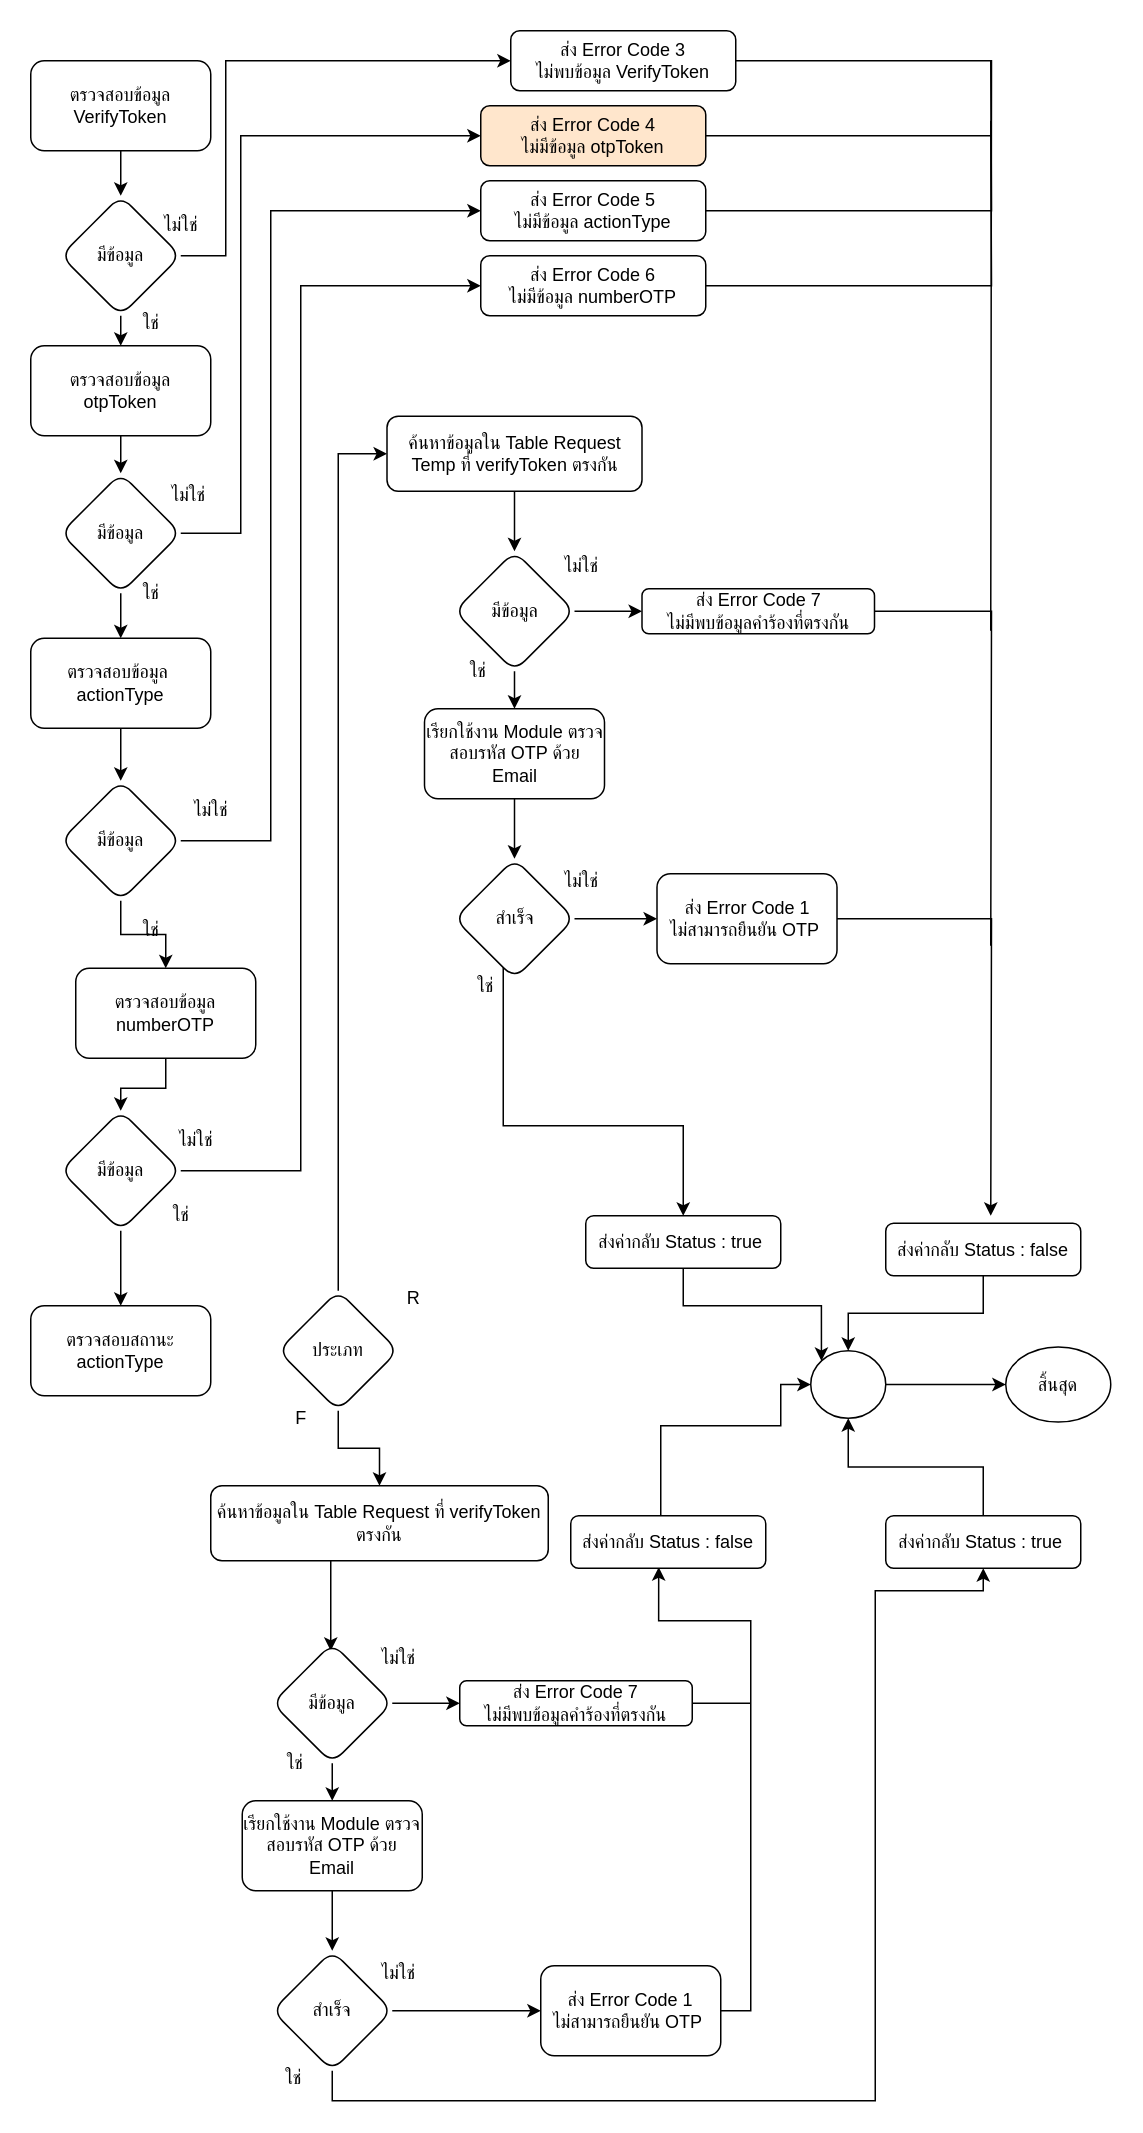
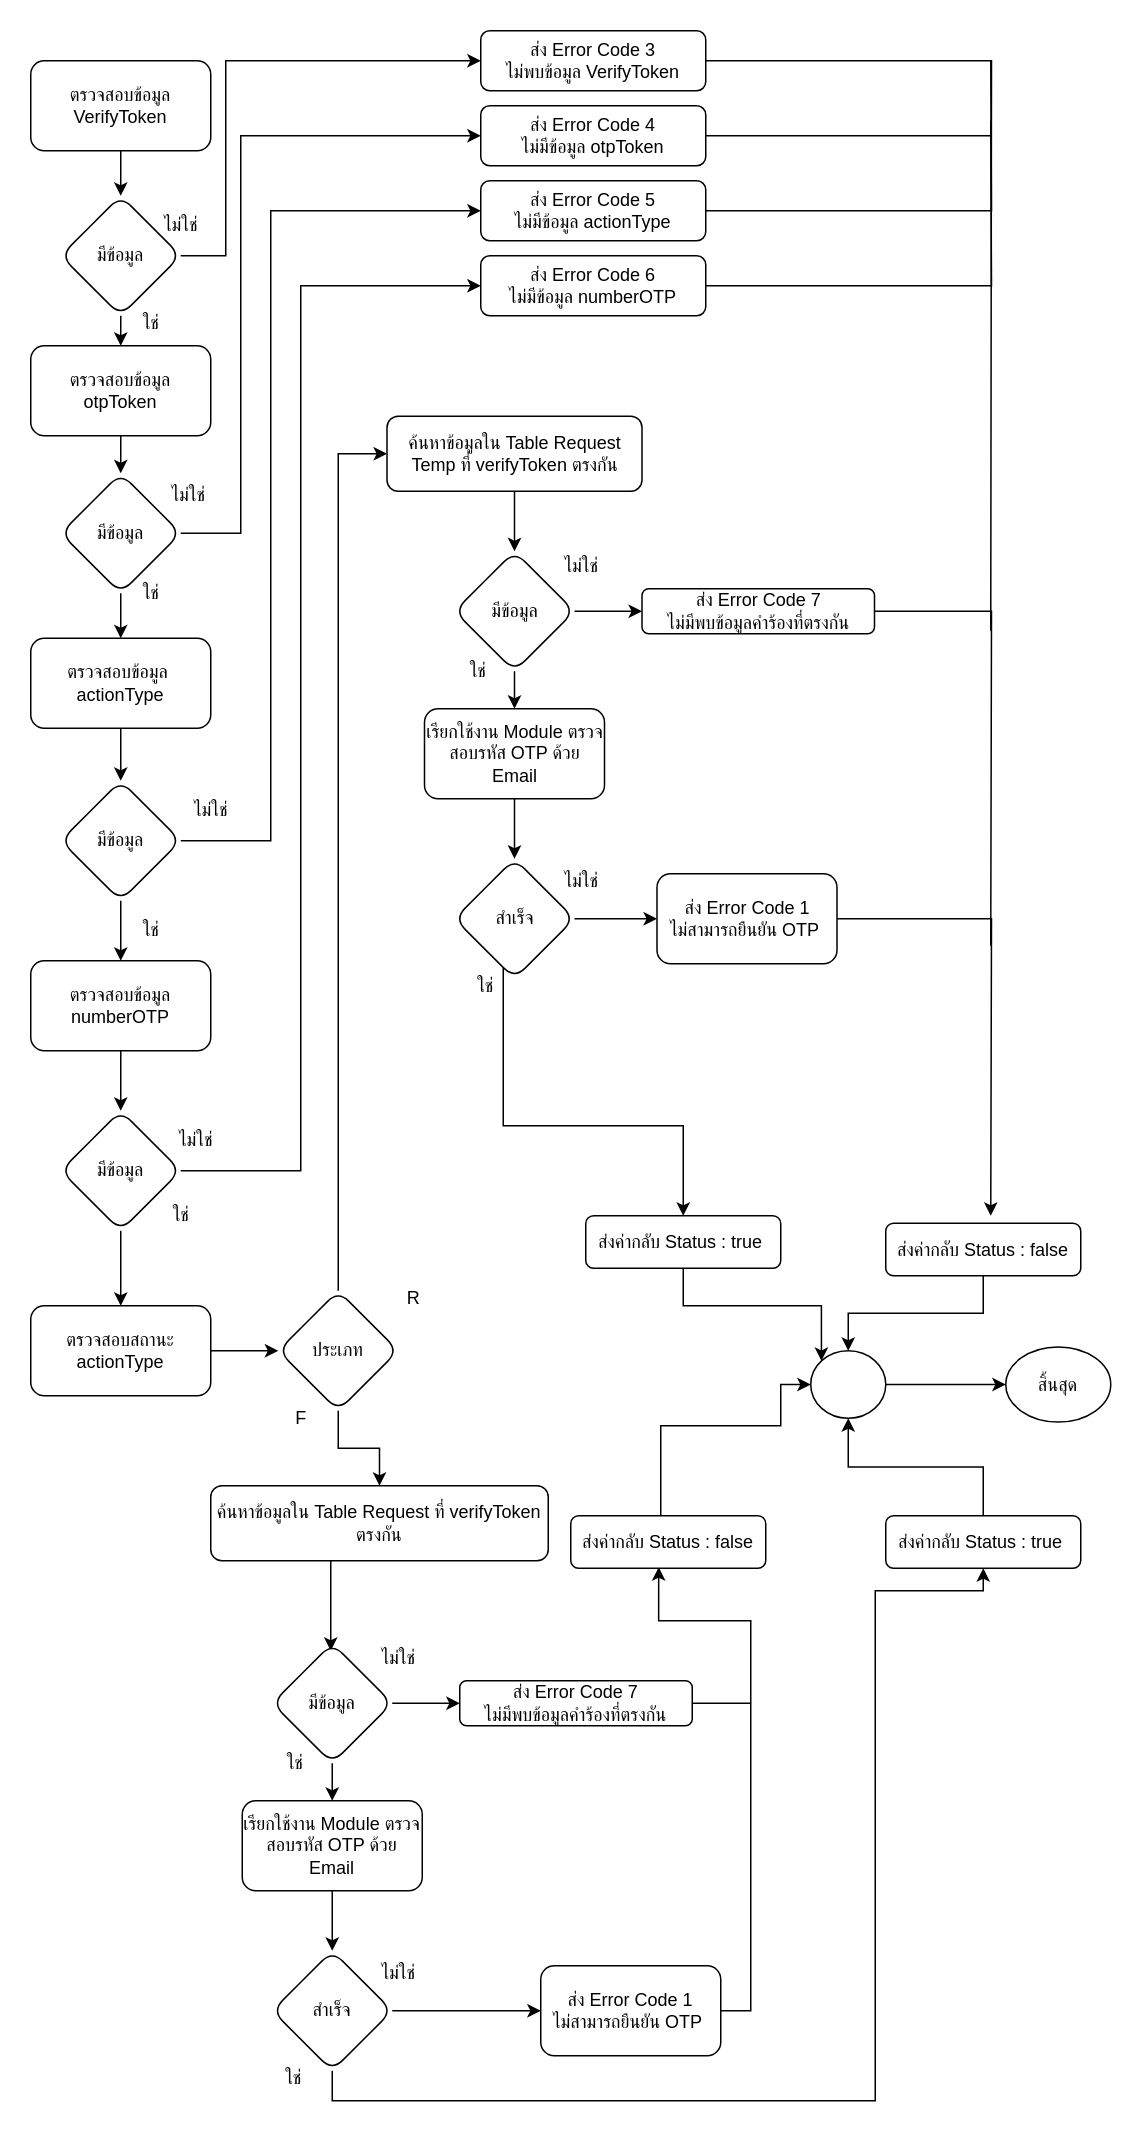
(623, 61) -> (593, 61)
(593, 136) -> (593, 136)
(166, 1013) -> (121, 1006)
none -> (239, 1351)
